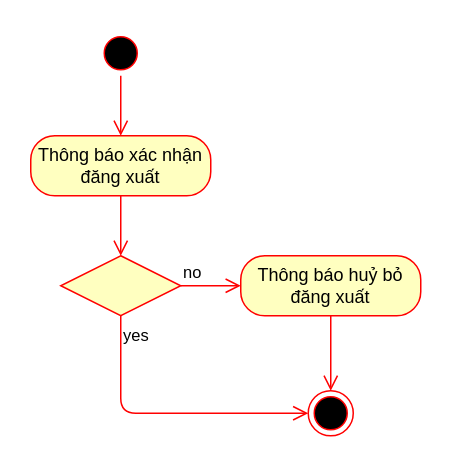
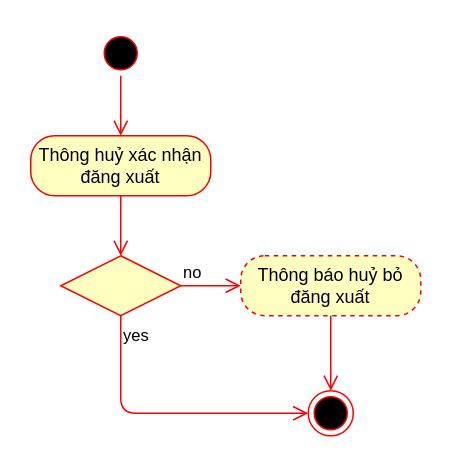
(121, 166) -> (121, 166)
(331, 286) -> (331, 286)
